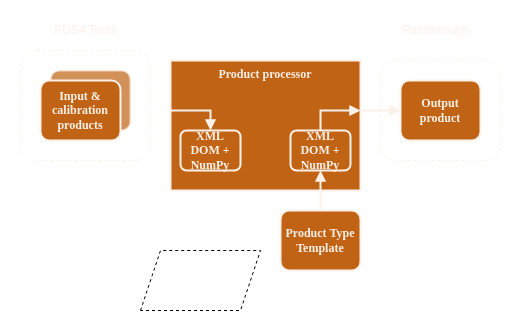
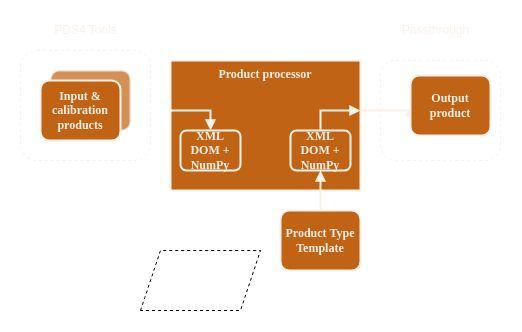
(441, 111) -> (451, 106)
